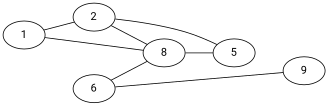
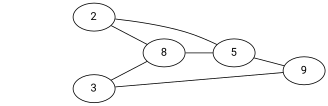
(24, 35) -> none
none -> (269, 62)
(94, 89) -> (94, 89)
